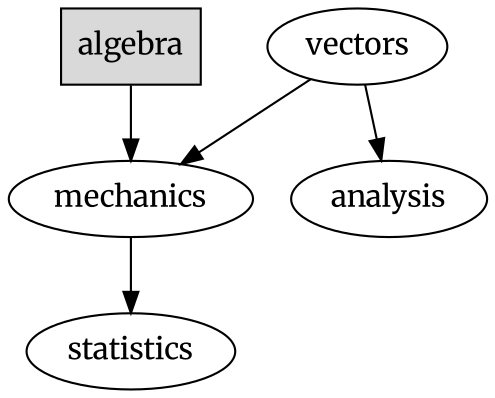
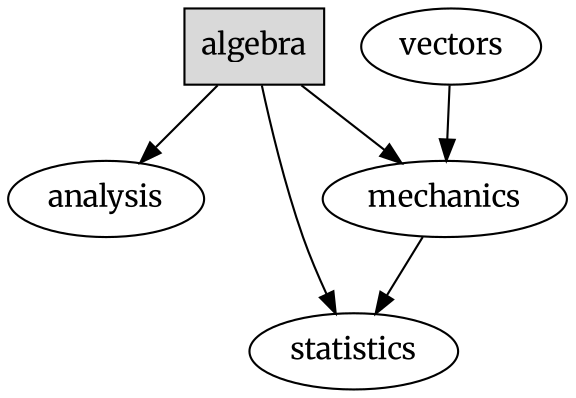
(371, 112) -> (187, 116)
none -> (289, 192)
